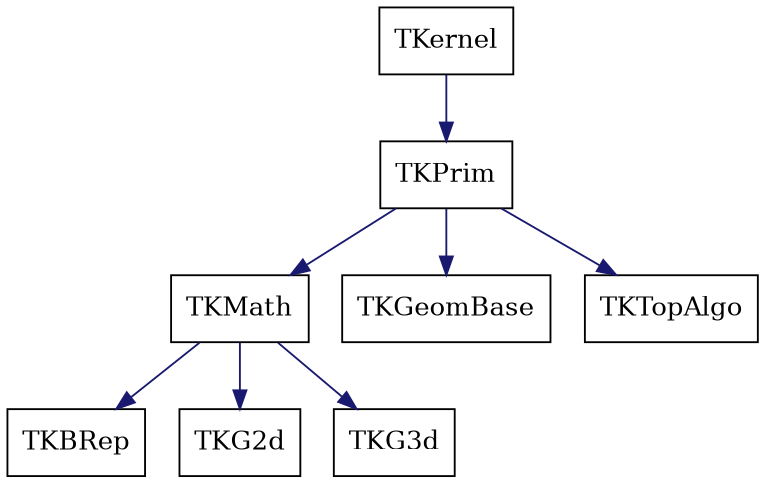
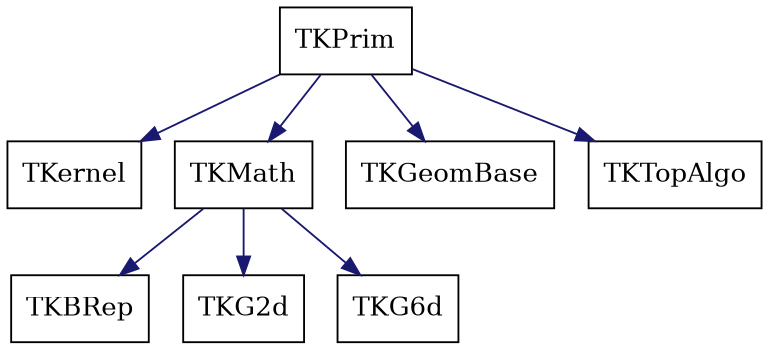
(446, 99) -> (218, 104)
(394, 443) -> (398, 309)
